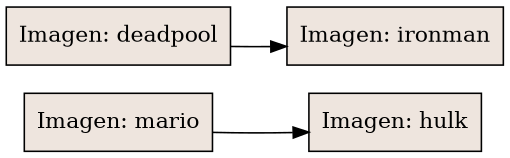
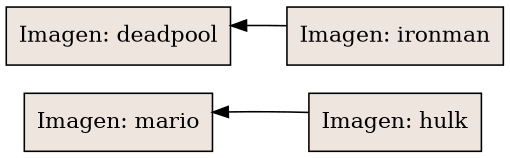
(251, 47) -> (267, 26)
(253, 133) -> (269, 112)
